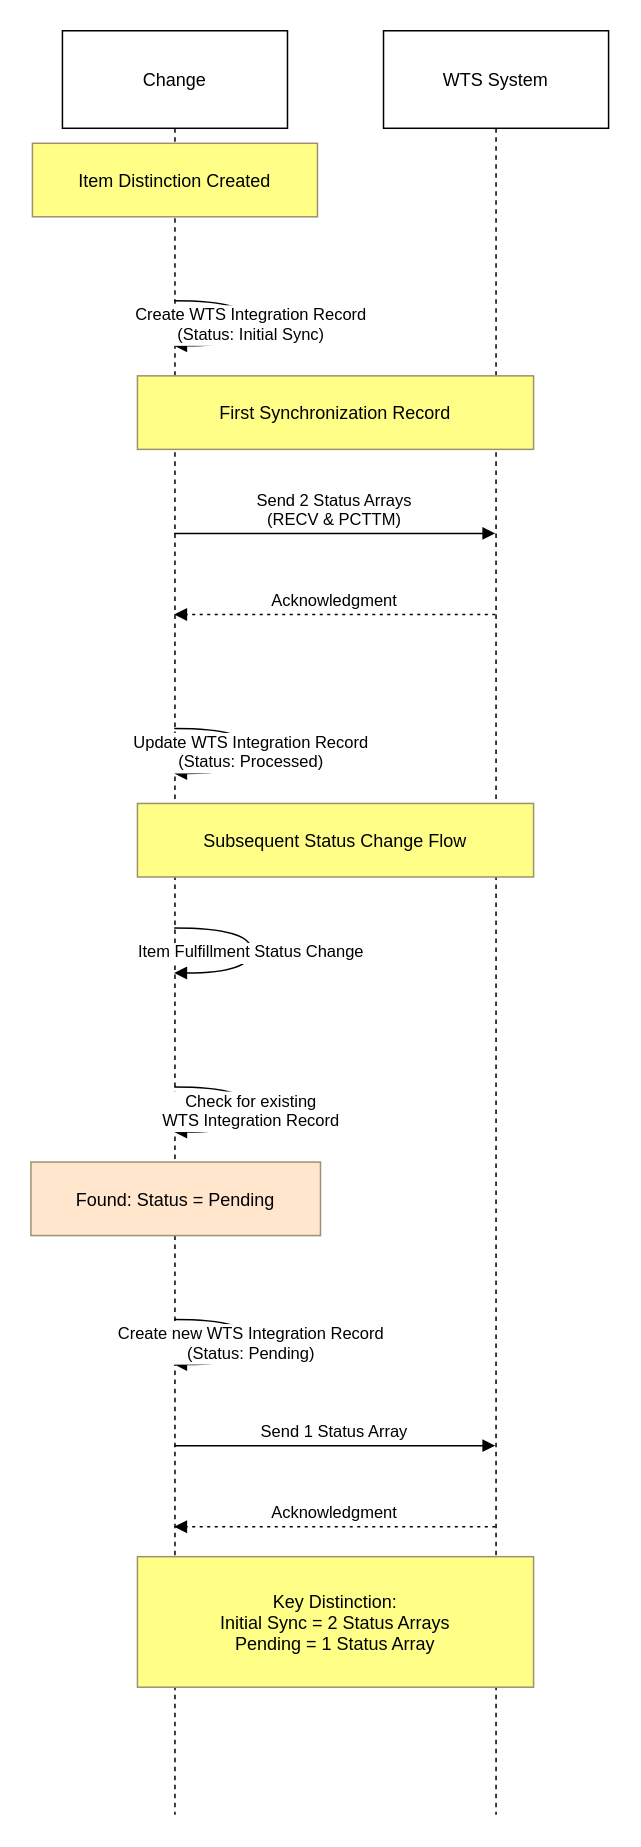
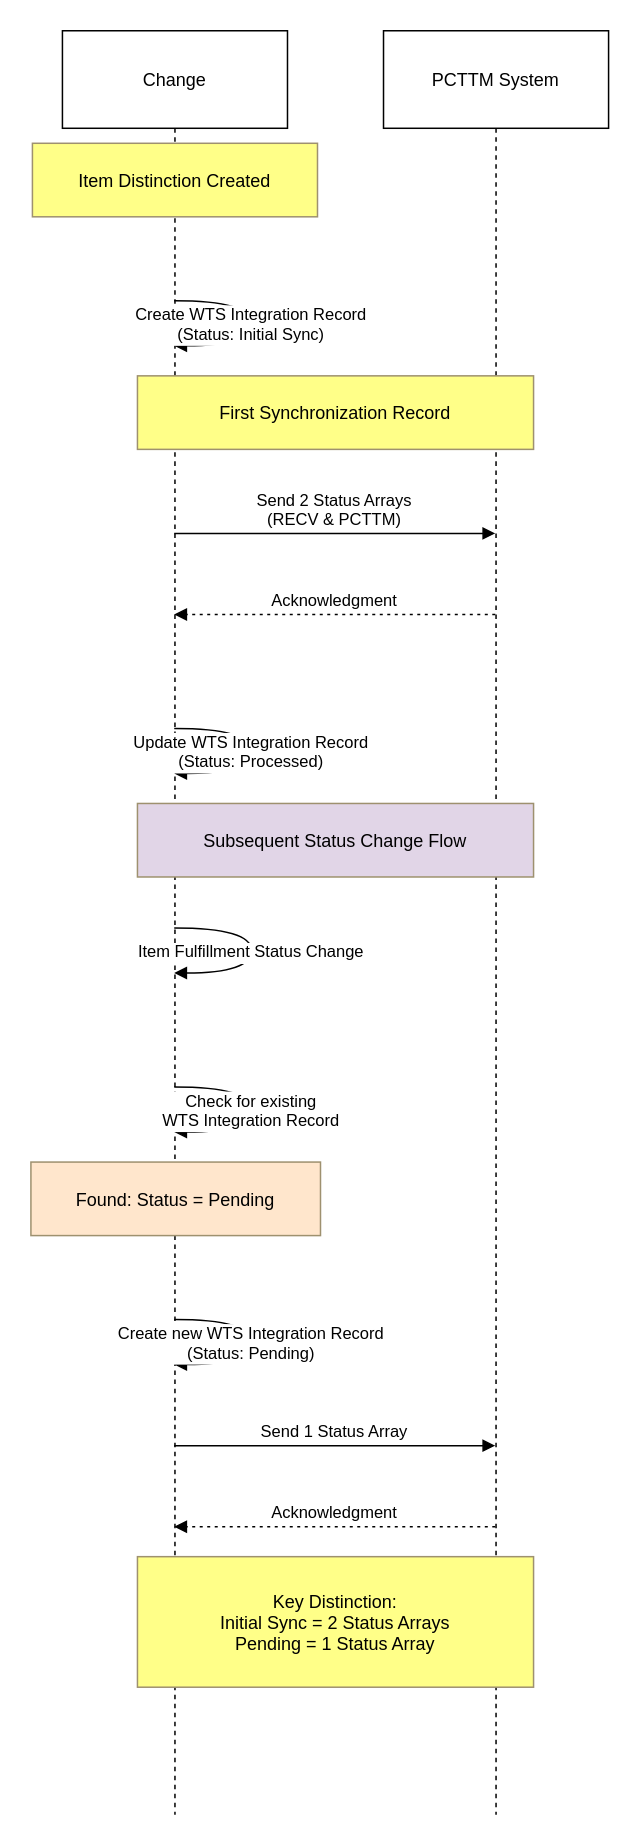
(496, 80) -> (496, 80)
(335, 840) -> (335, 840)
